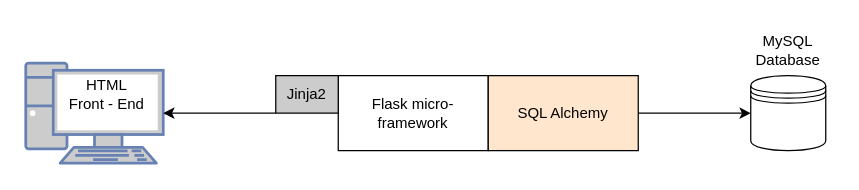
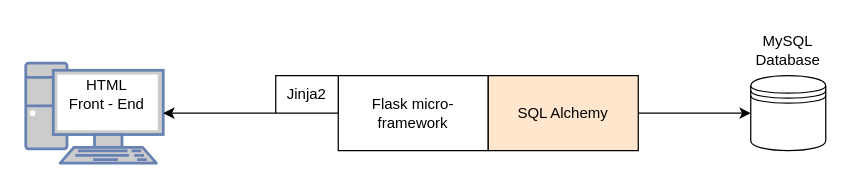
(307, 94) -> (307, 94)
